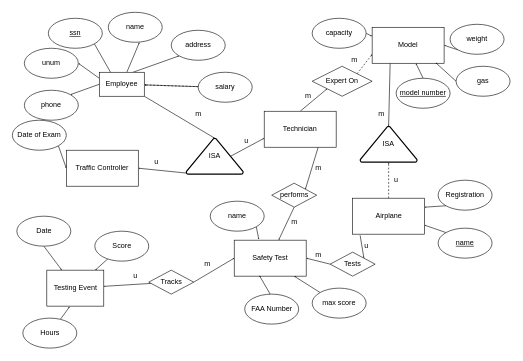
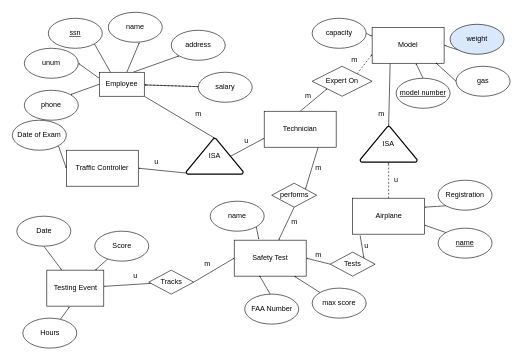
(477, 39) -> (477, 39)
